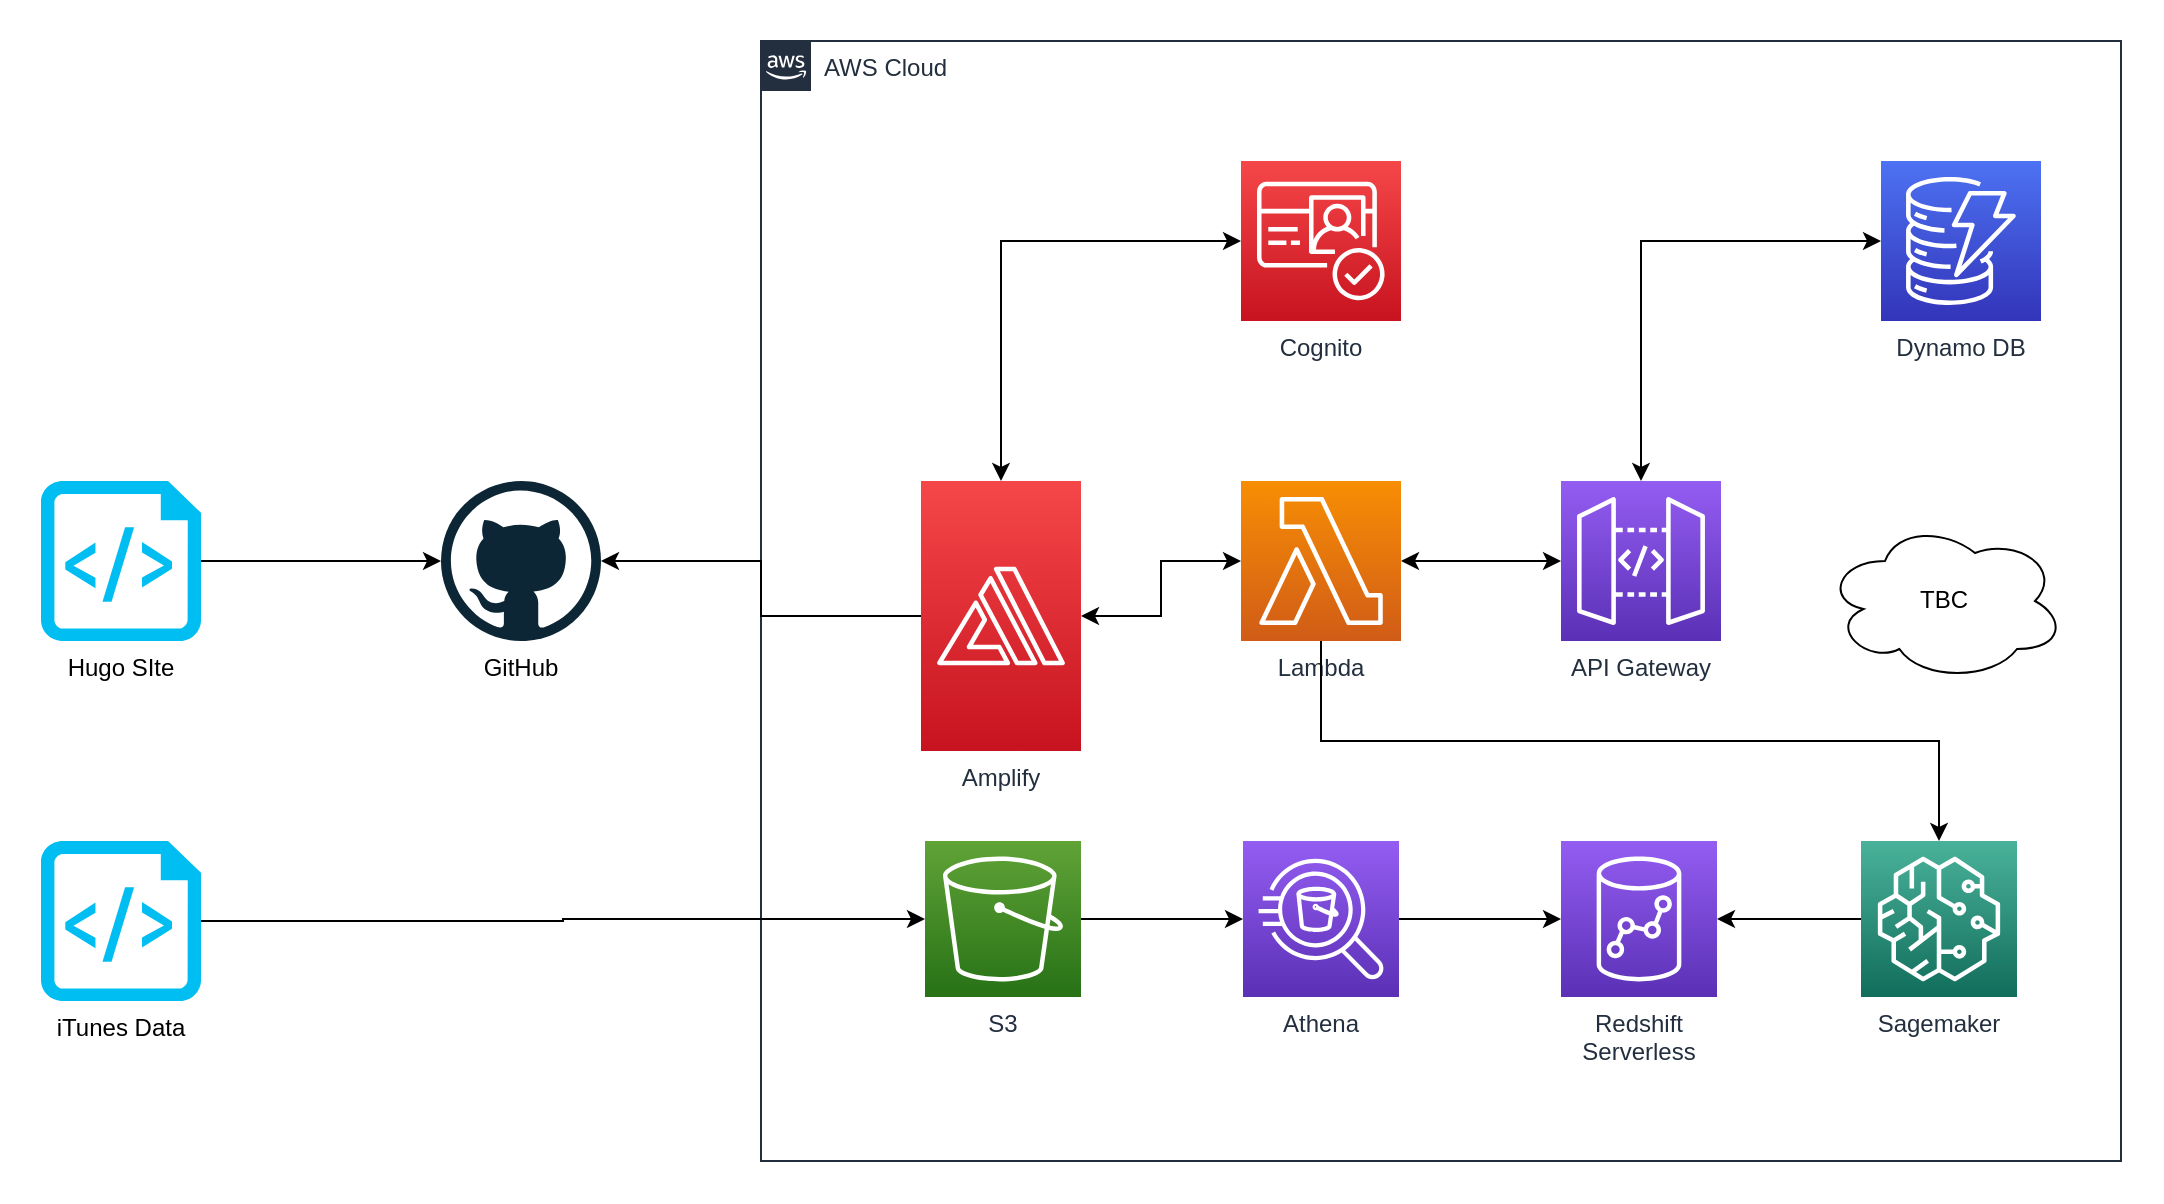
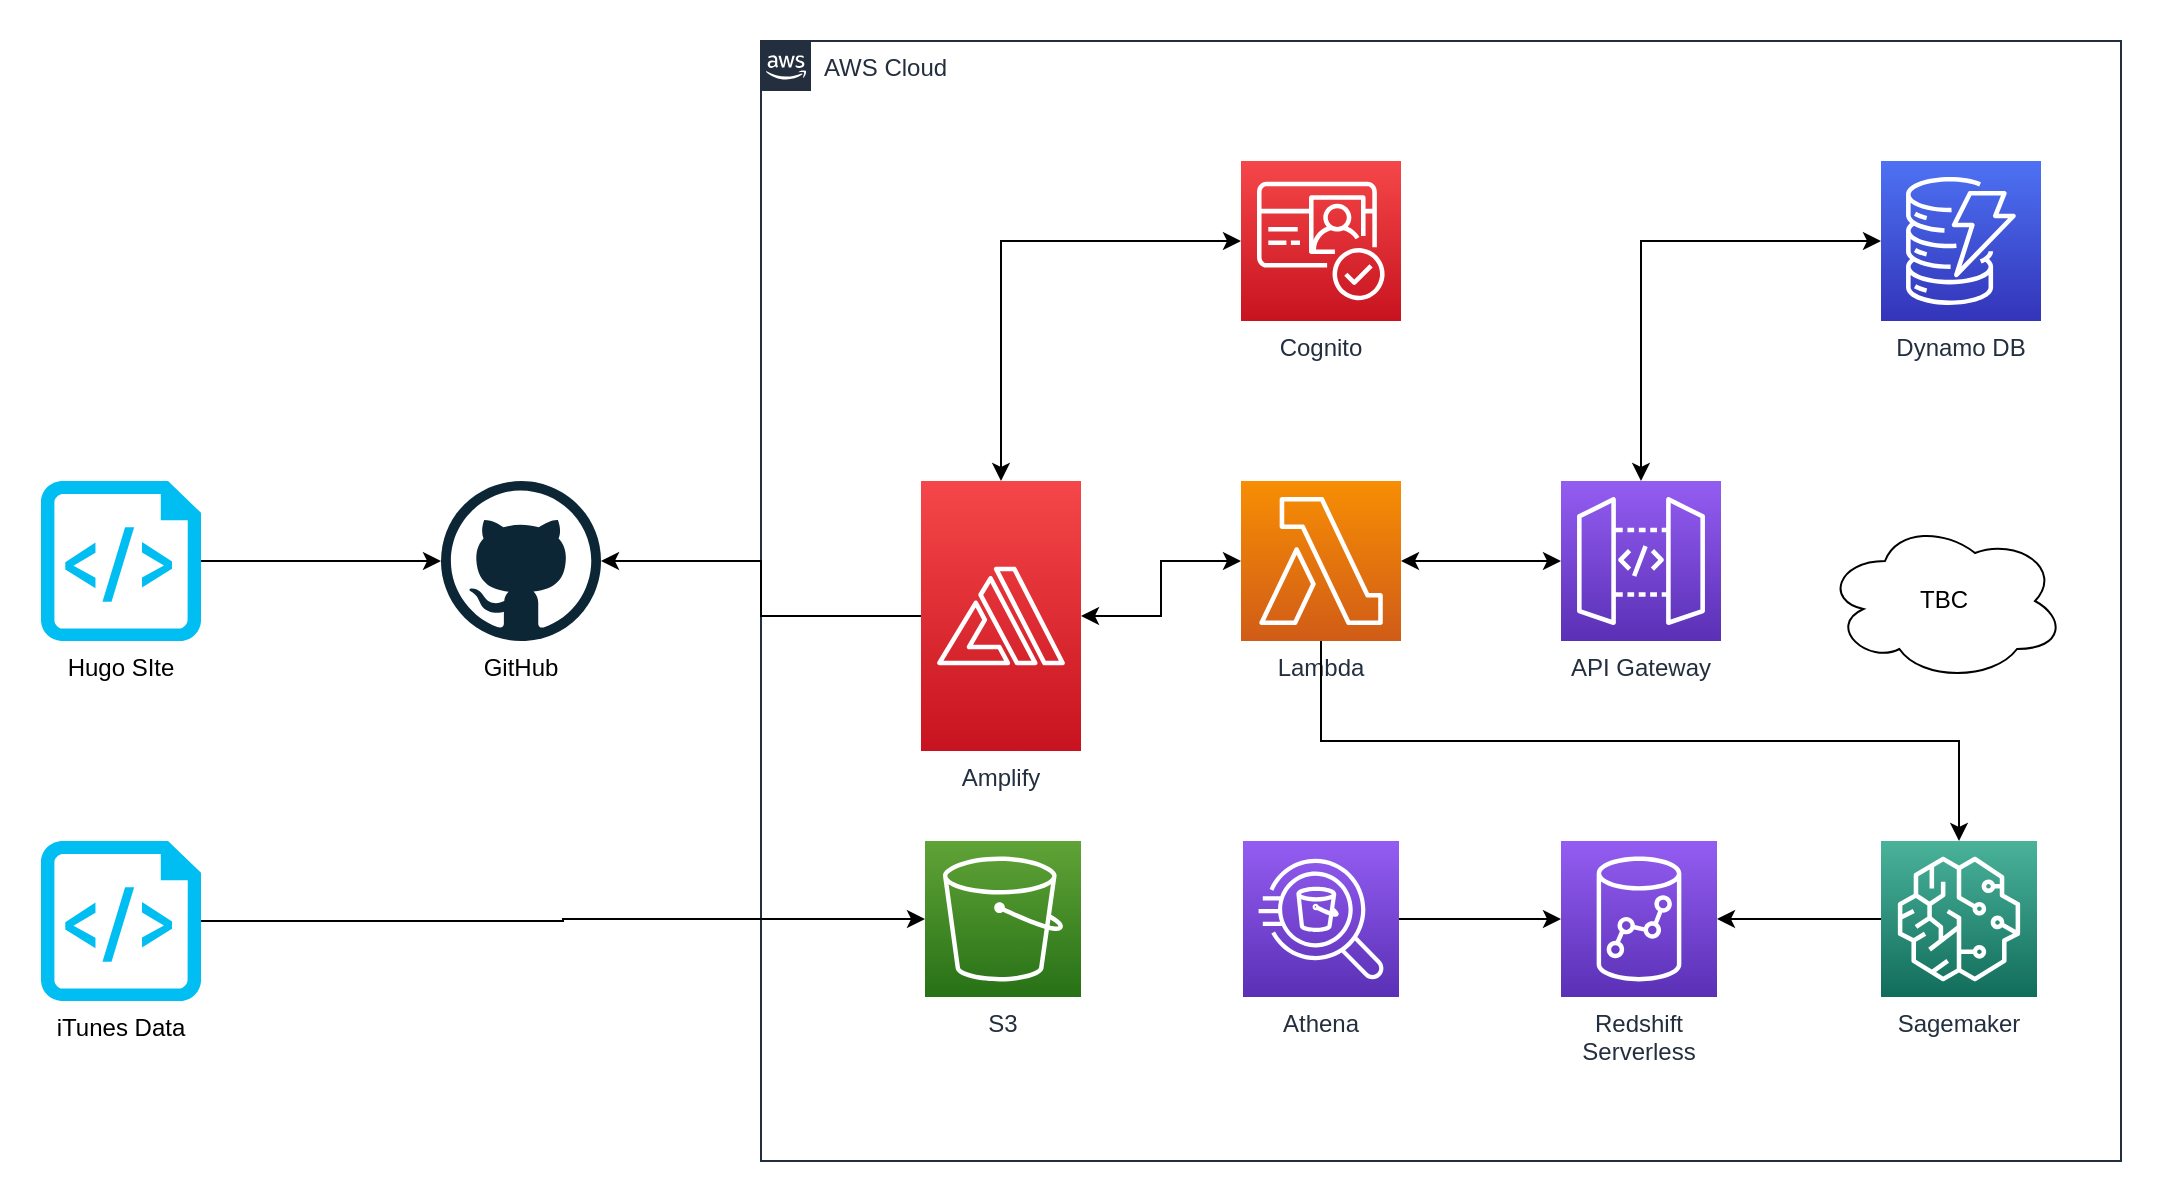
(1155, 919) -> none
(1939, 919) -> (1959, 919)
